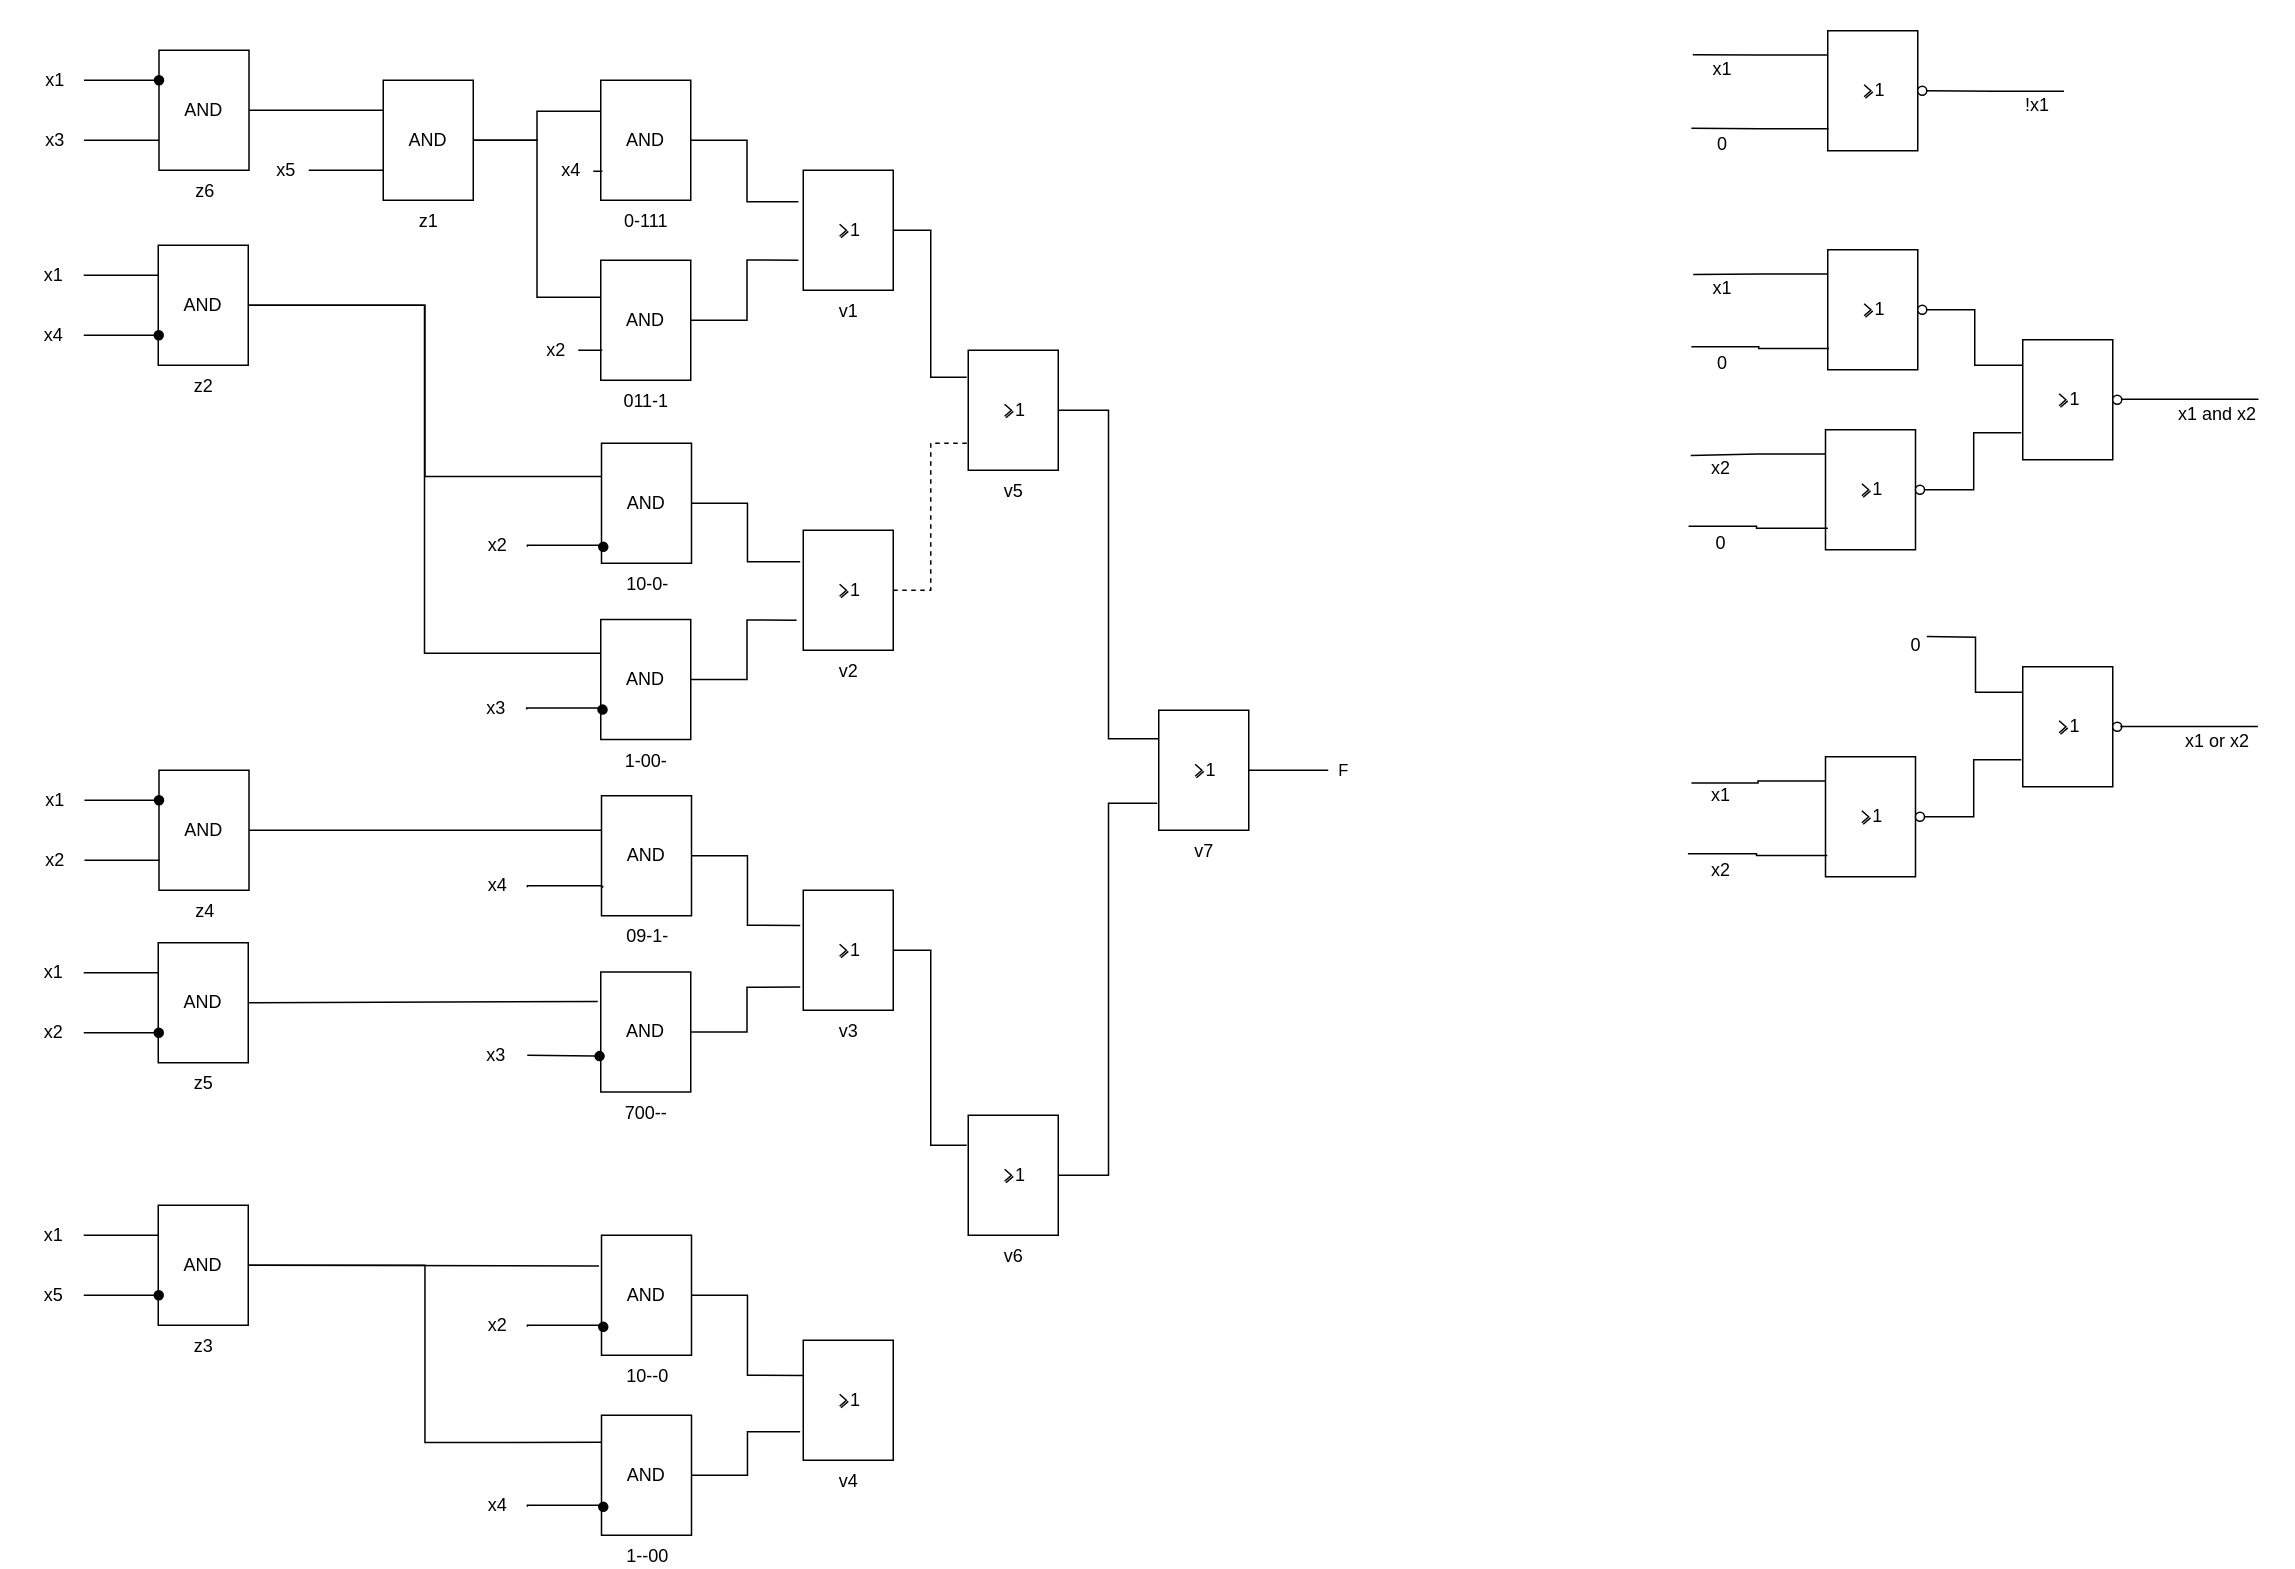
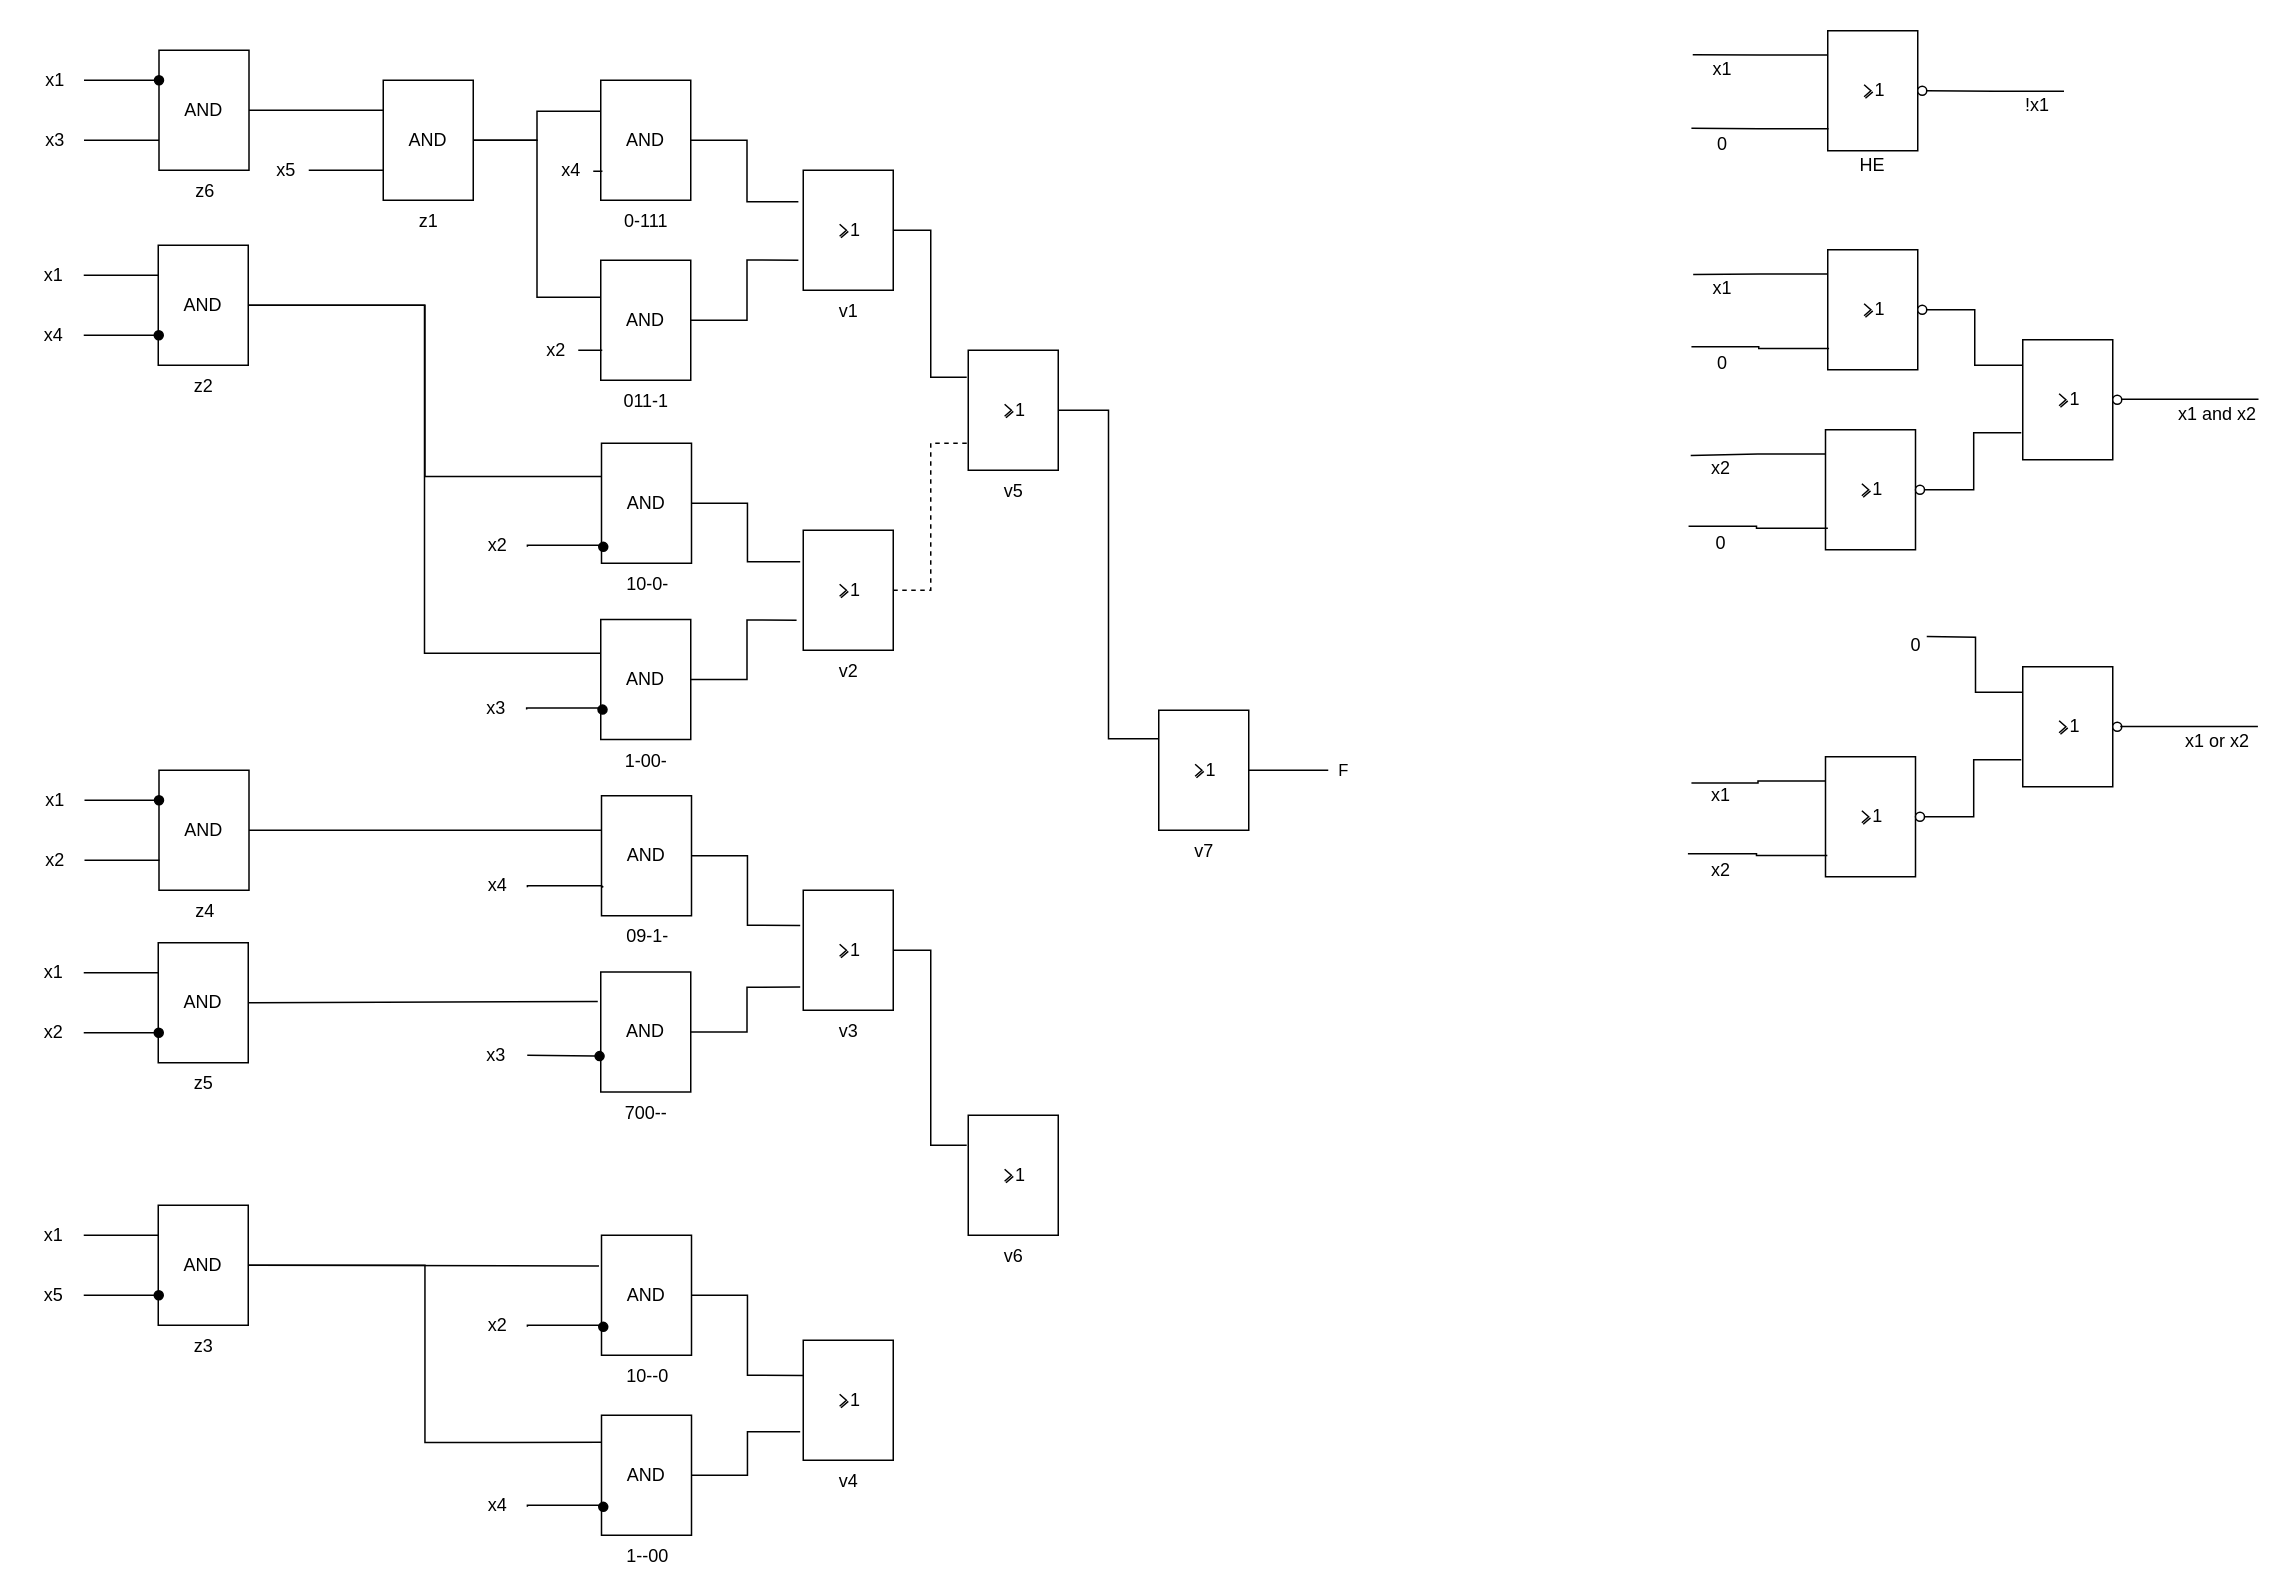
none -> (1873, 166)
(1109, 990) -> none
